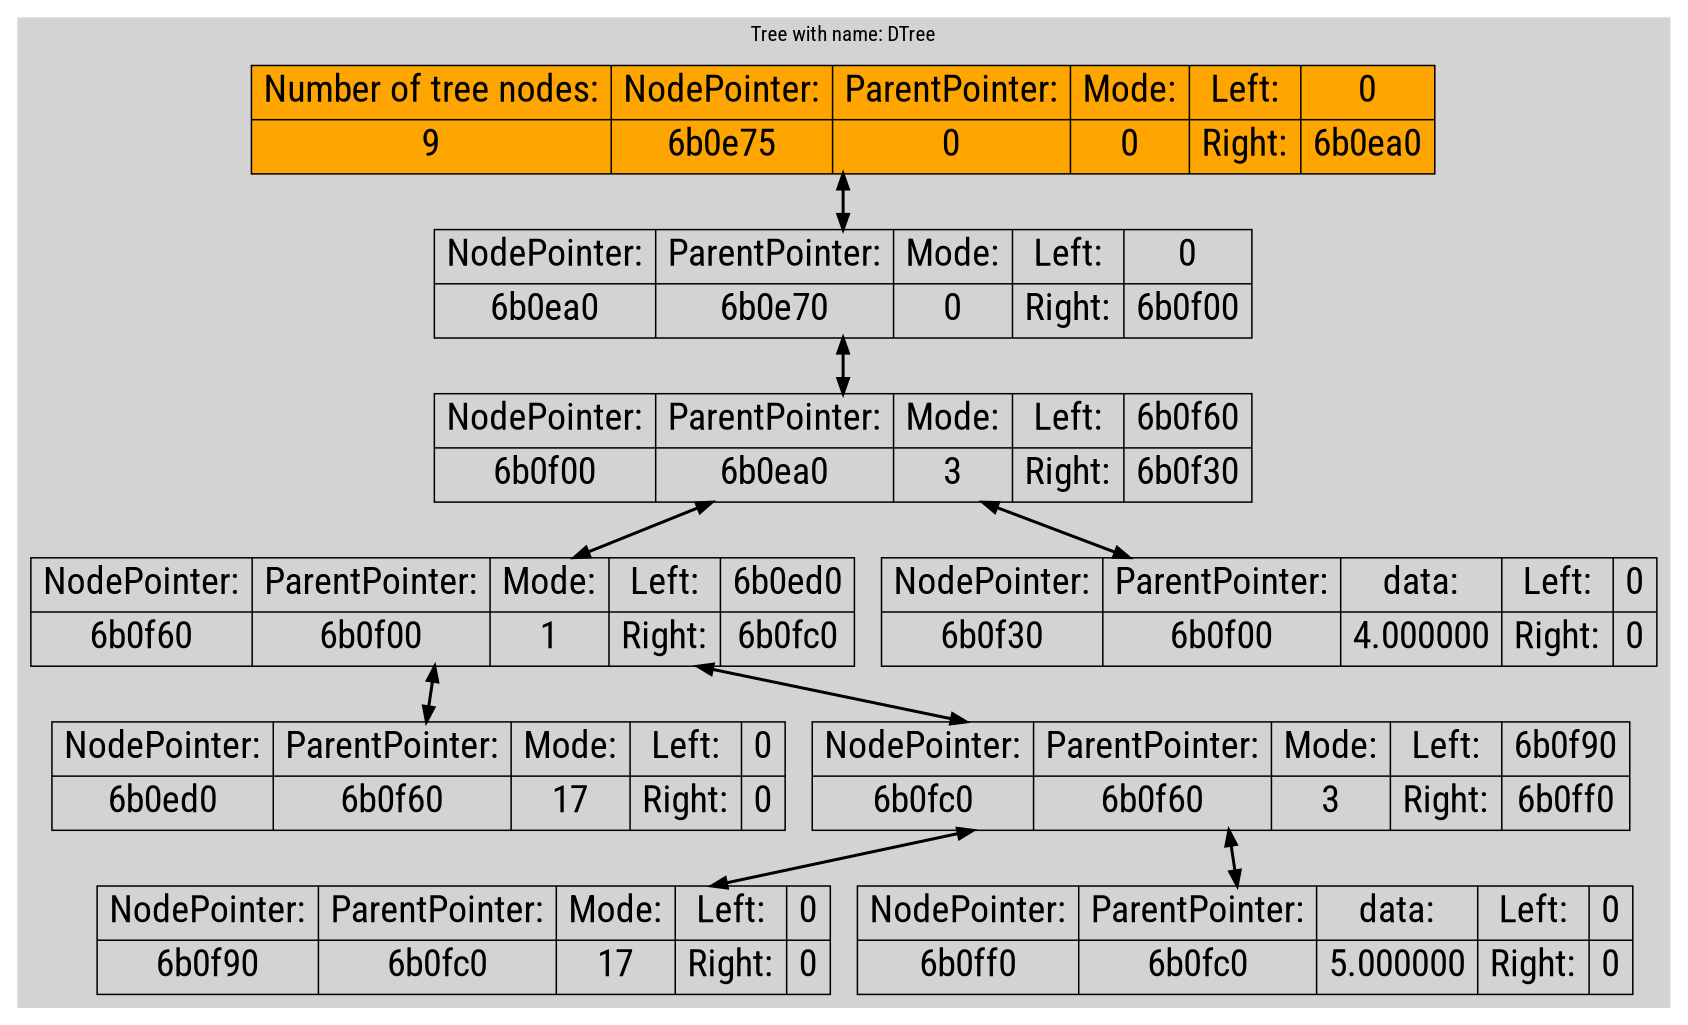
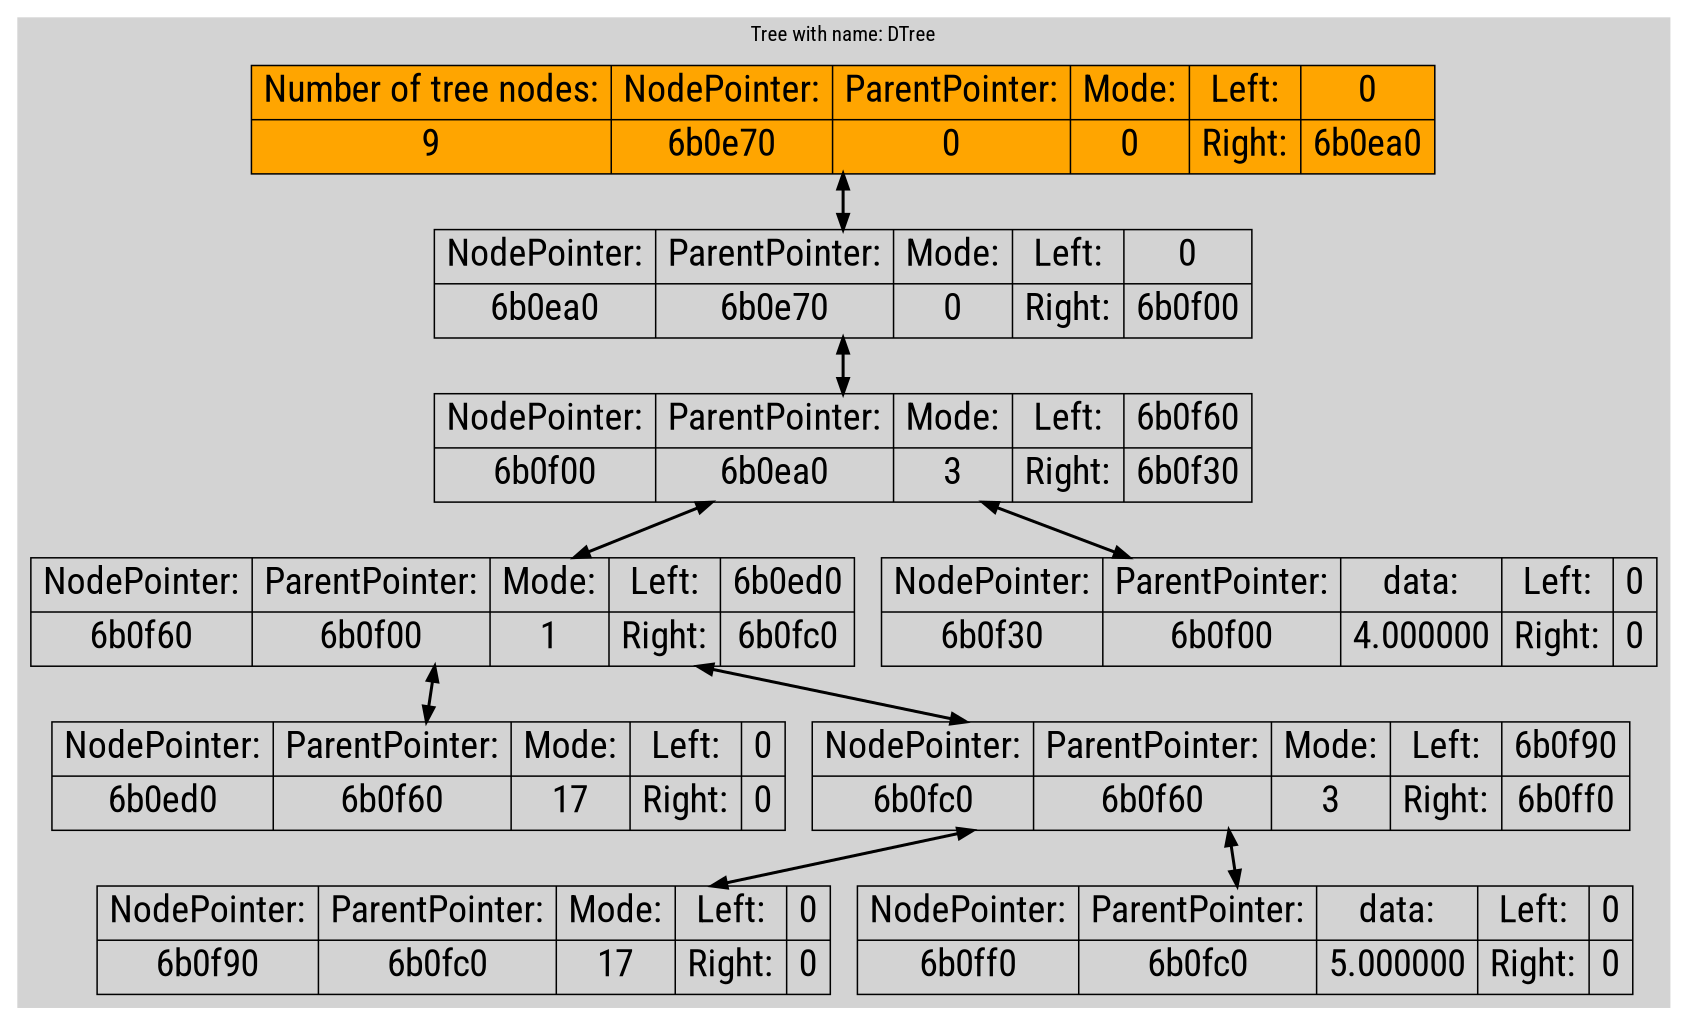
(722, 145) -> (722, 145)
